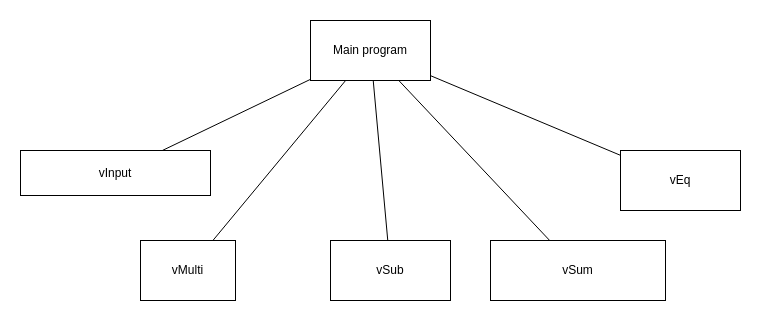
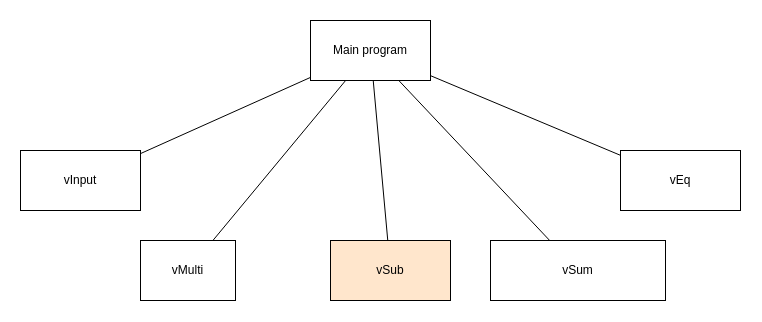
(116, 173) -> (81, 181)
(391, 271) -> (391, 271)
